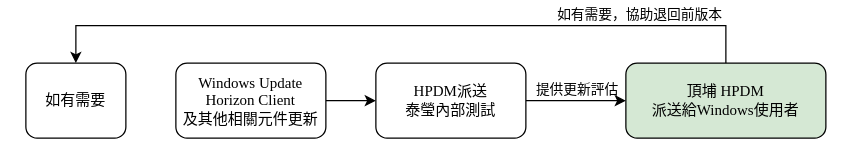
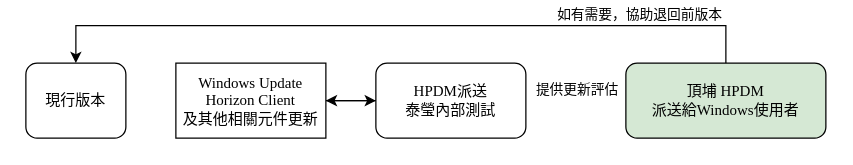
(76, 101) -> (76, 101)
(251, 101) -> (251, 101)
(572, 101) -> (372, 101)
